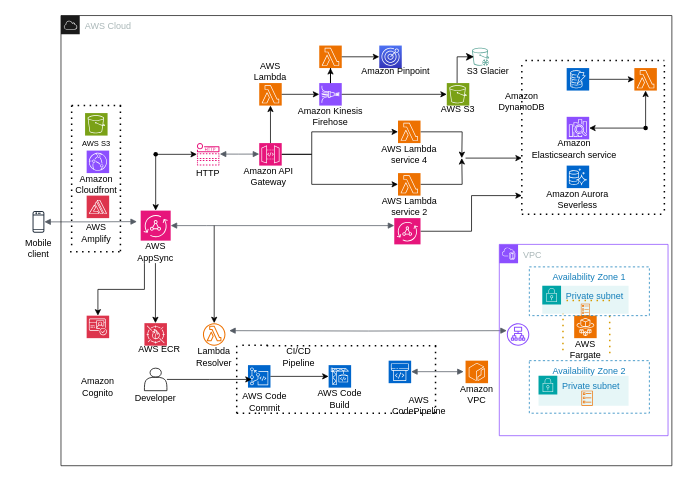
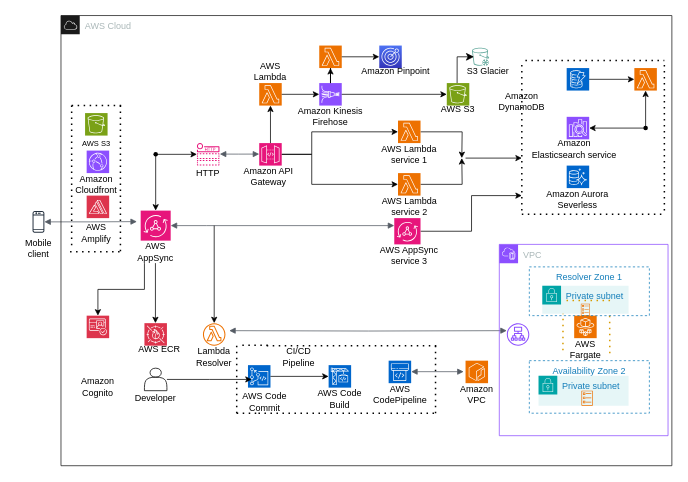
(409, 154) -> (409, 154)
none -> (409, 255)
(589, 277) -> (589, 277)
(419, 405) -> (400, 394)
